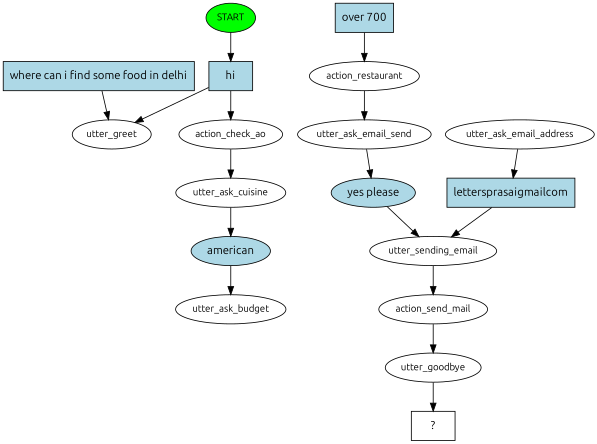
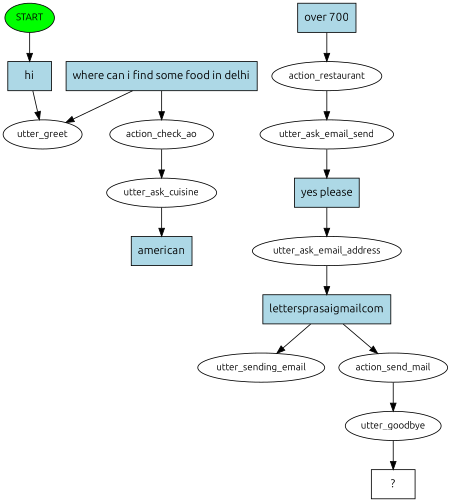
(231, 101) -> (162, 101)
(373, 193) -> (327, 193)
(400, 219) -> (327, 218)
(231, 251) -> (162, 251)
(433, 276) -> (357, 336)
(231, 309) -> none
